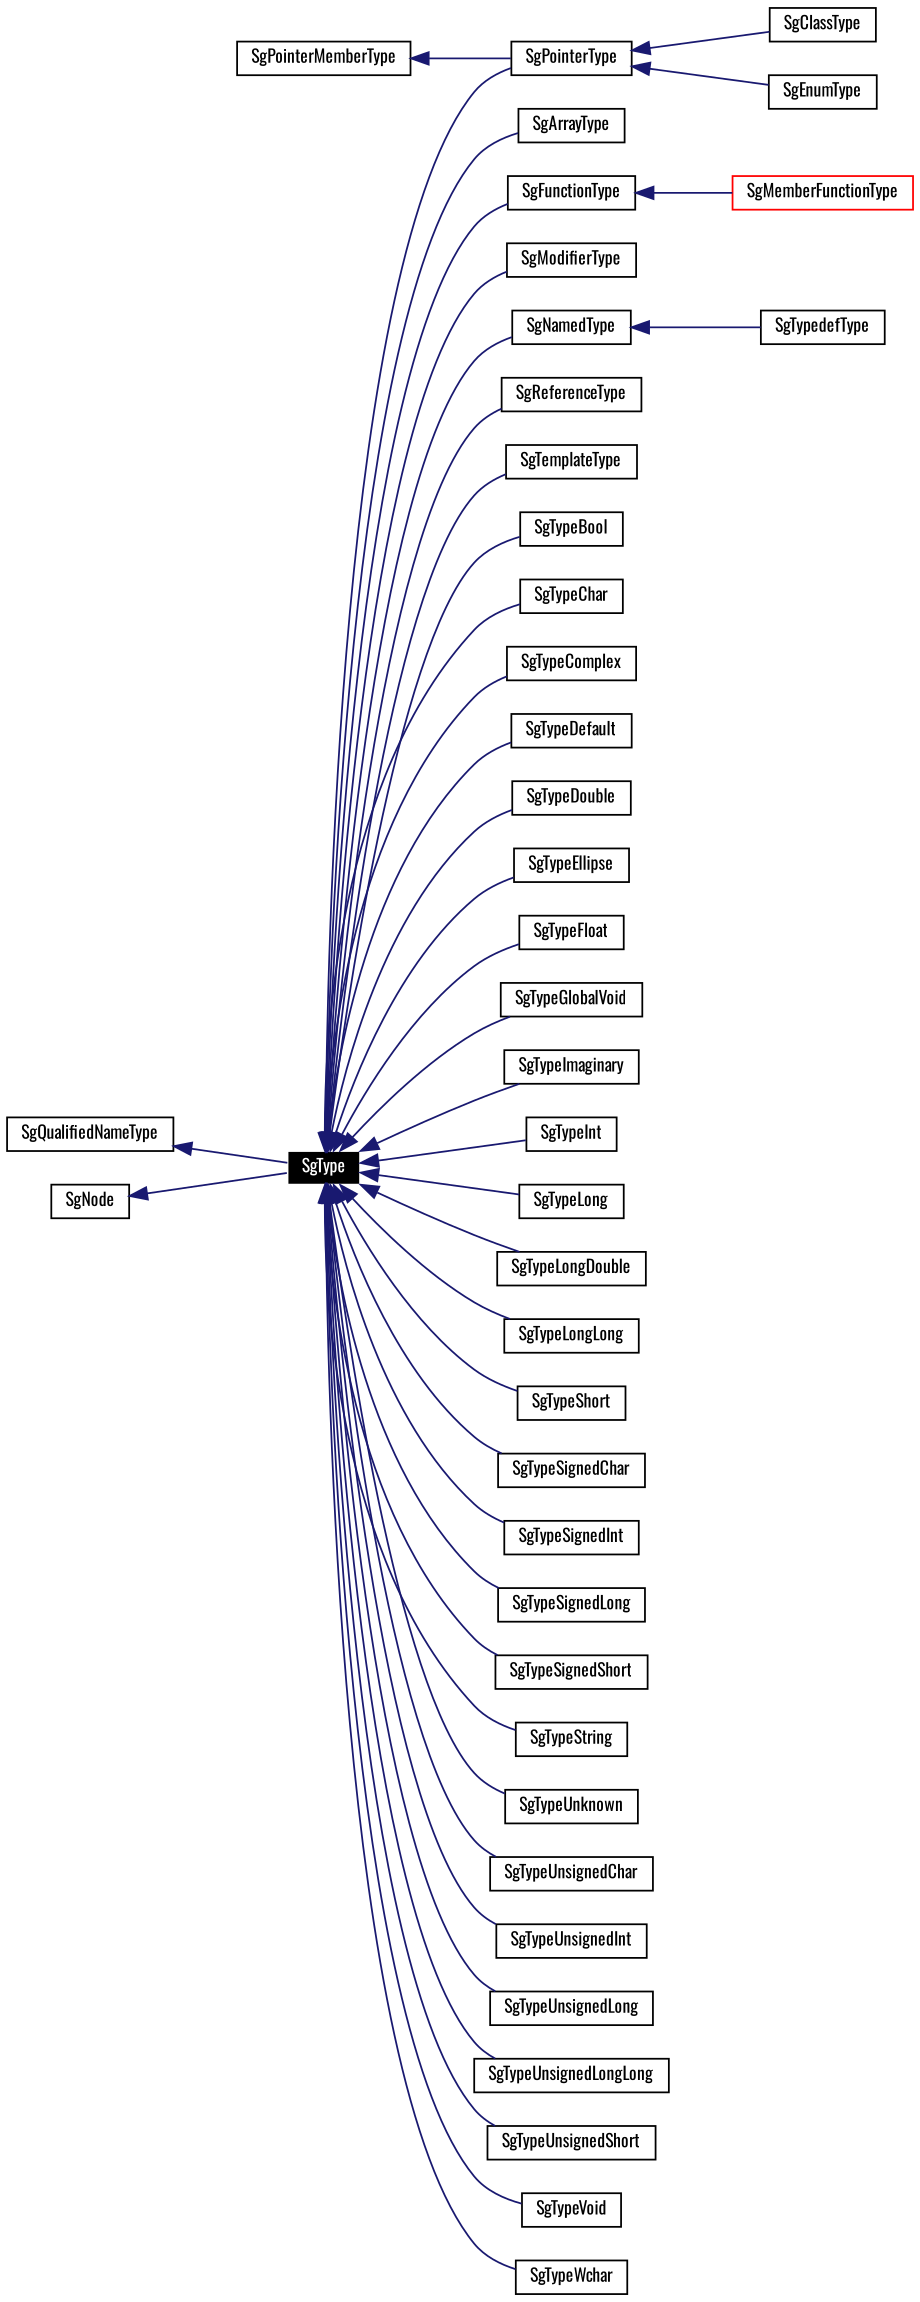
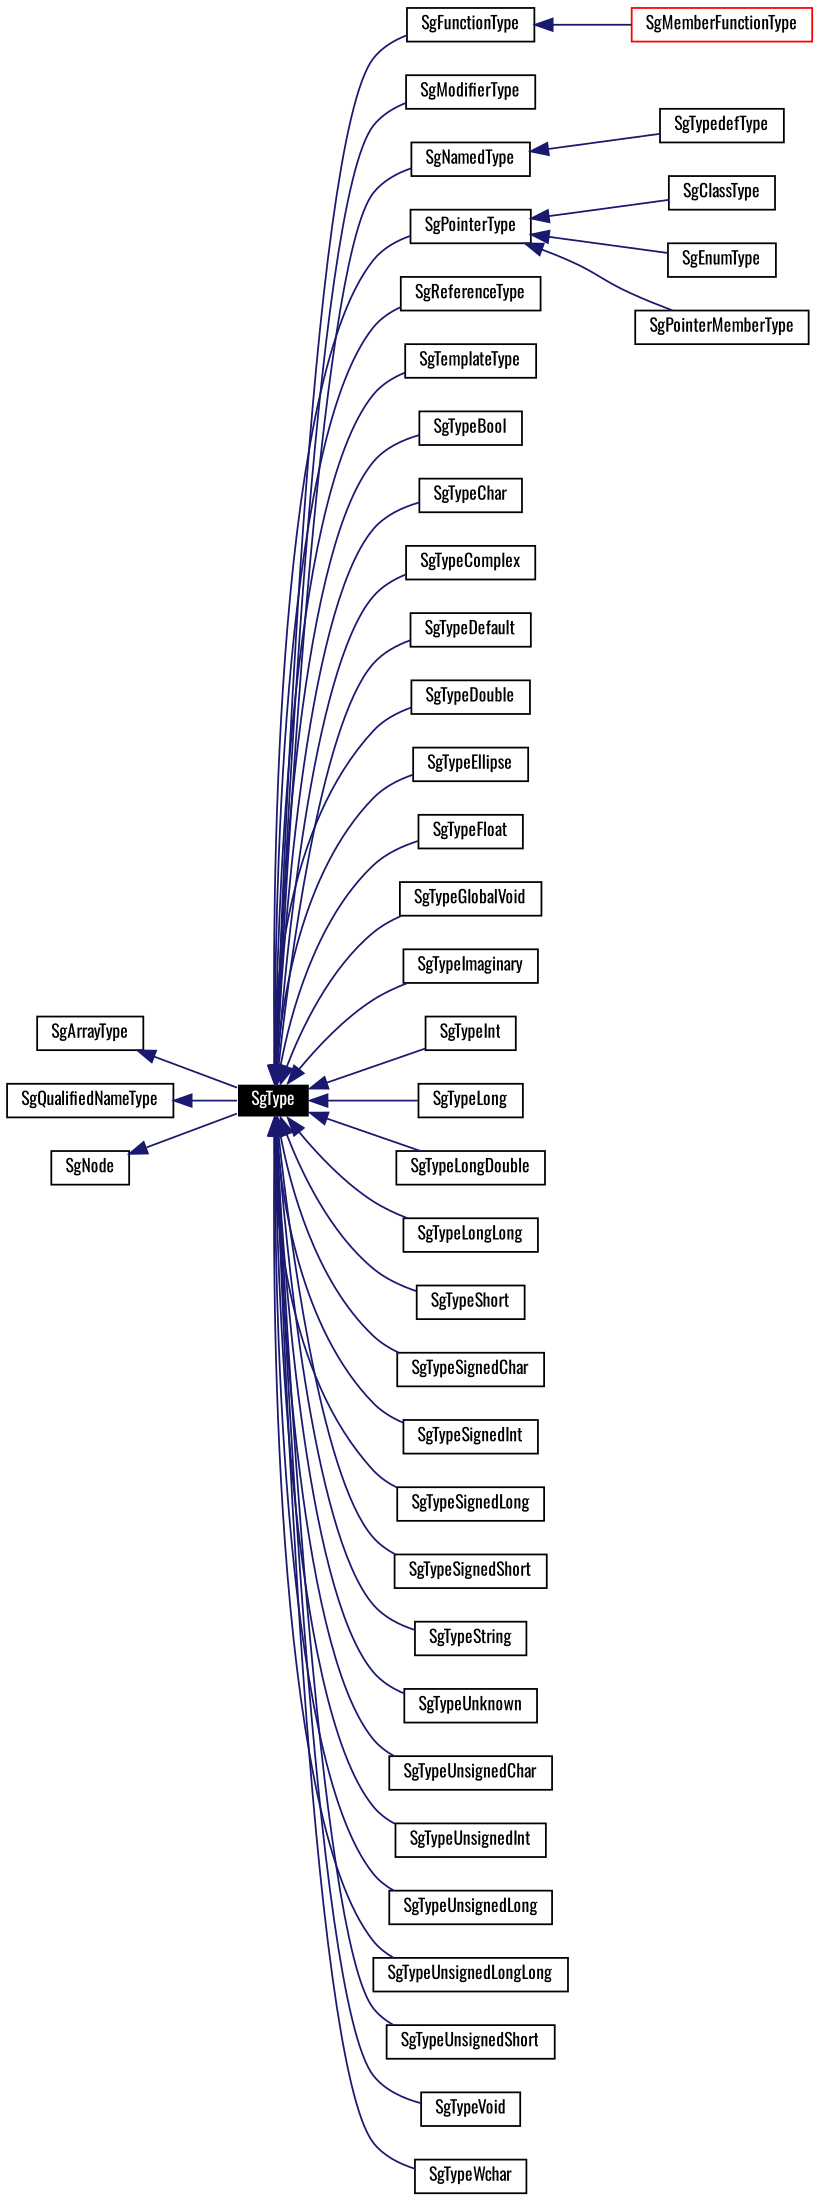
(470, 58) -> (607, 281)
(379, 456) -> (196, 1072)
